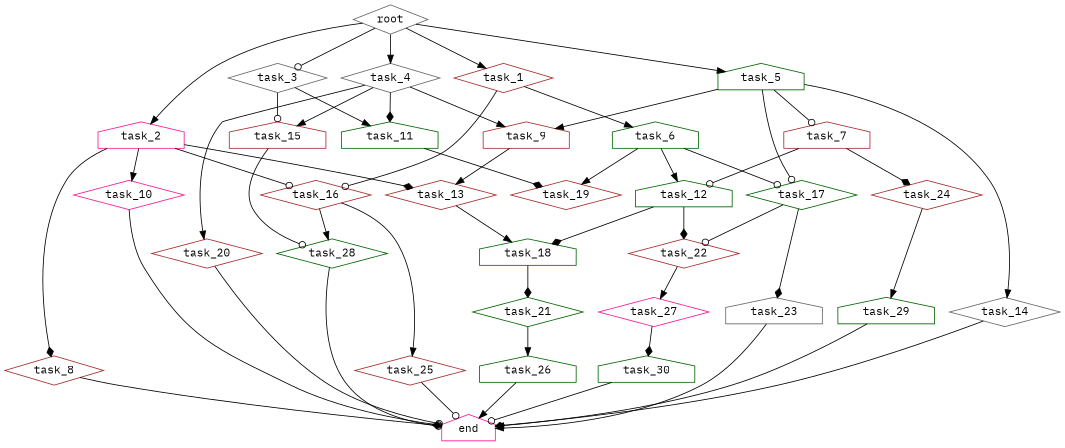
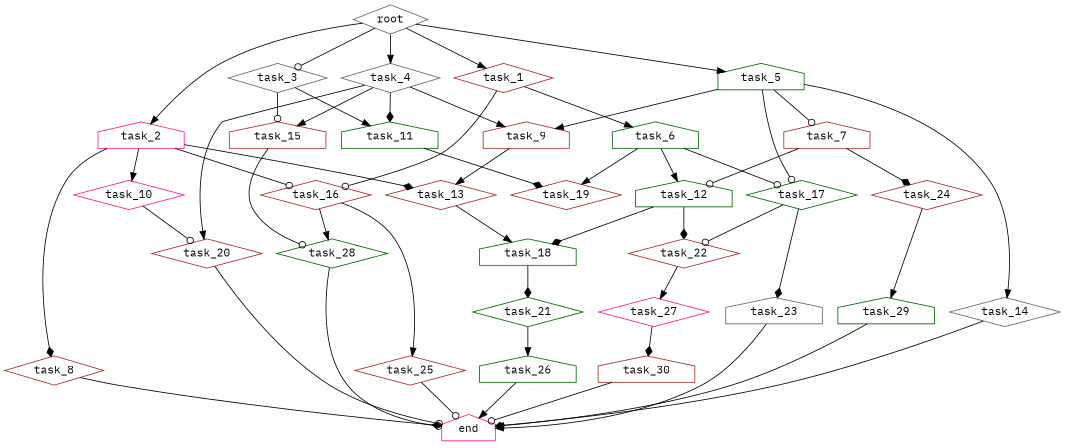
(245, 363) -> (165, 222)
(646, 370) -> (646, 370)
